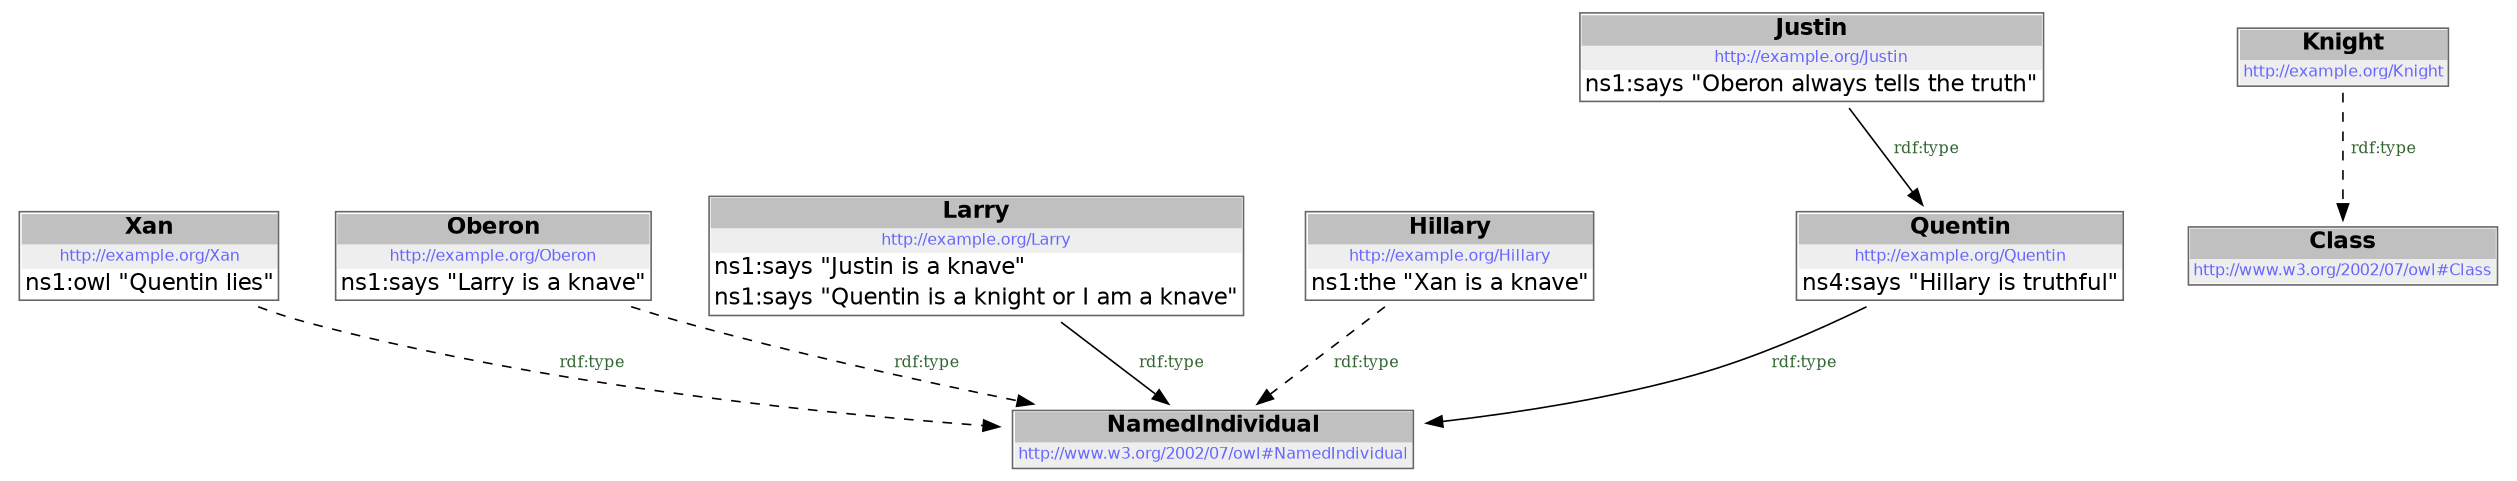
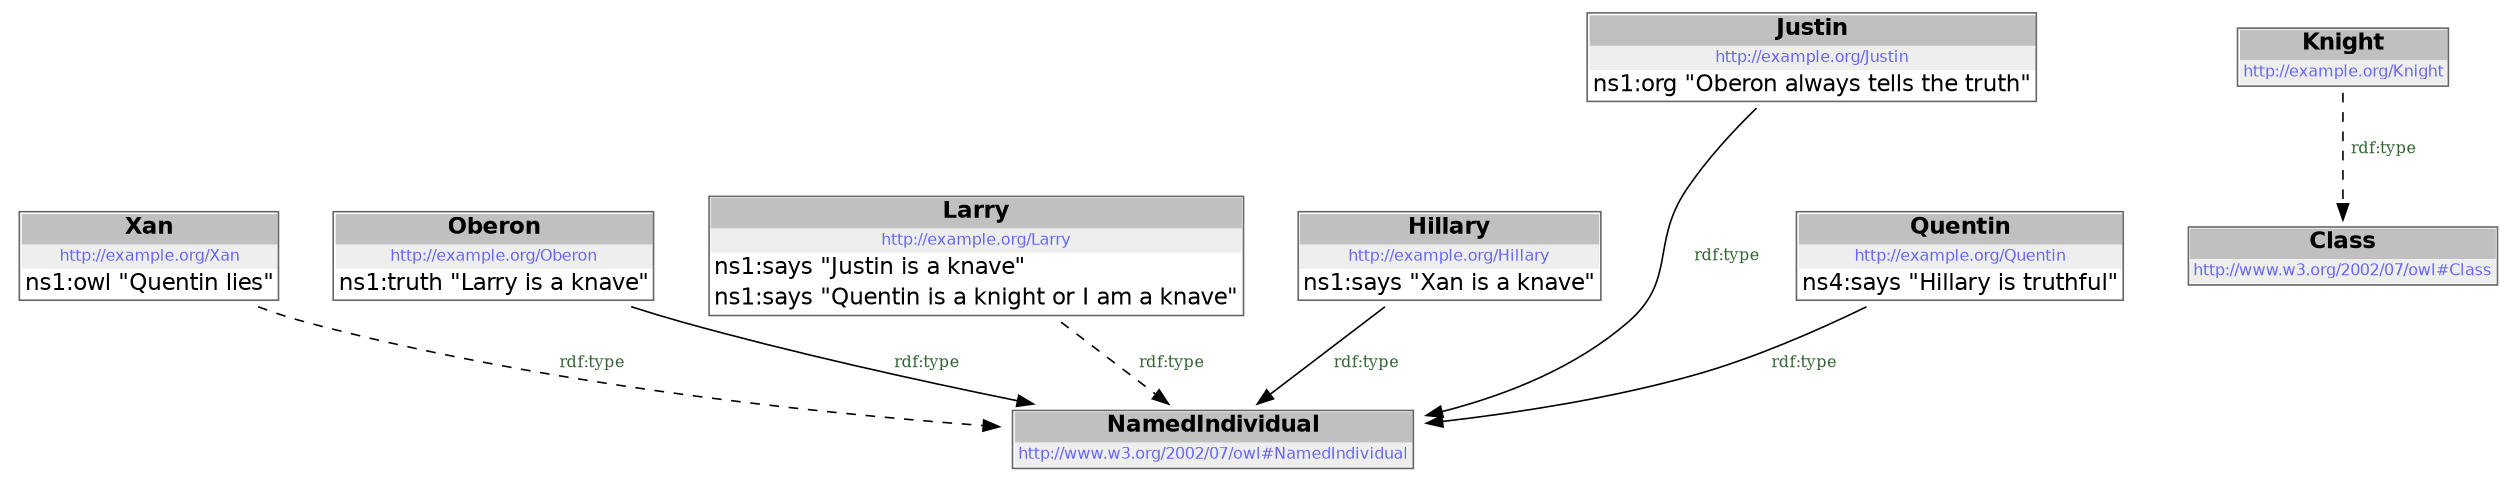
(1635, 85) -> (1635, 85)
(1881, 150) -> (1644, 305)
(390, 283) -> (391, 283)
(1354, 283) -> (1353, 283)
(1328, 350) -> (1328, 350)
(823, 358) -> (823, 358)
(1108, 358) -> (1108, 358)
